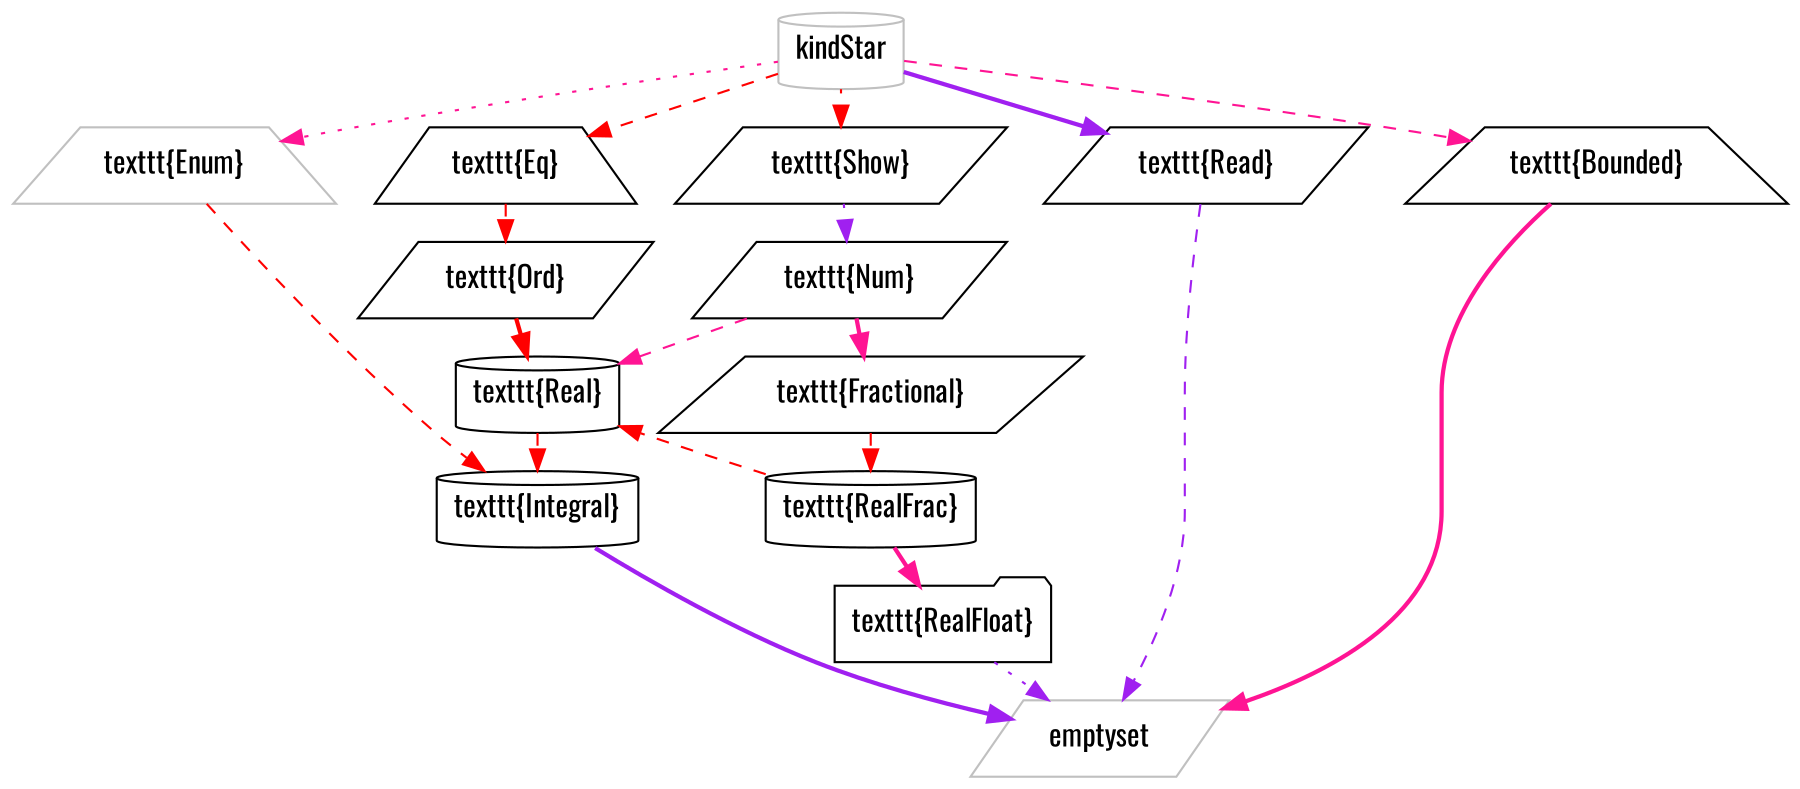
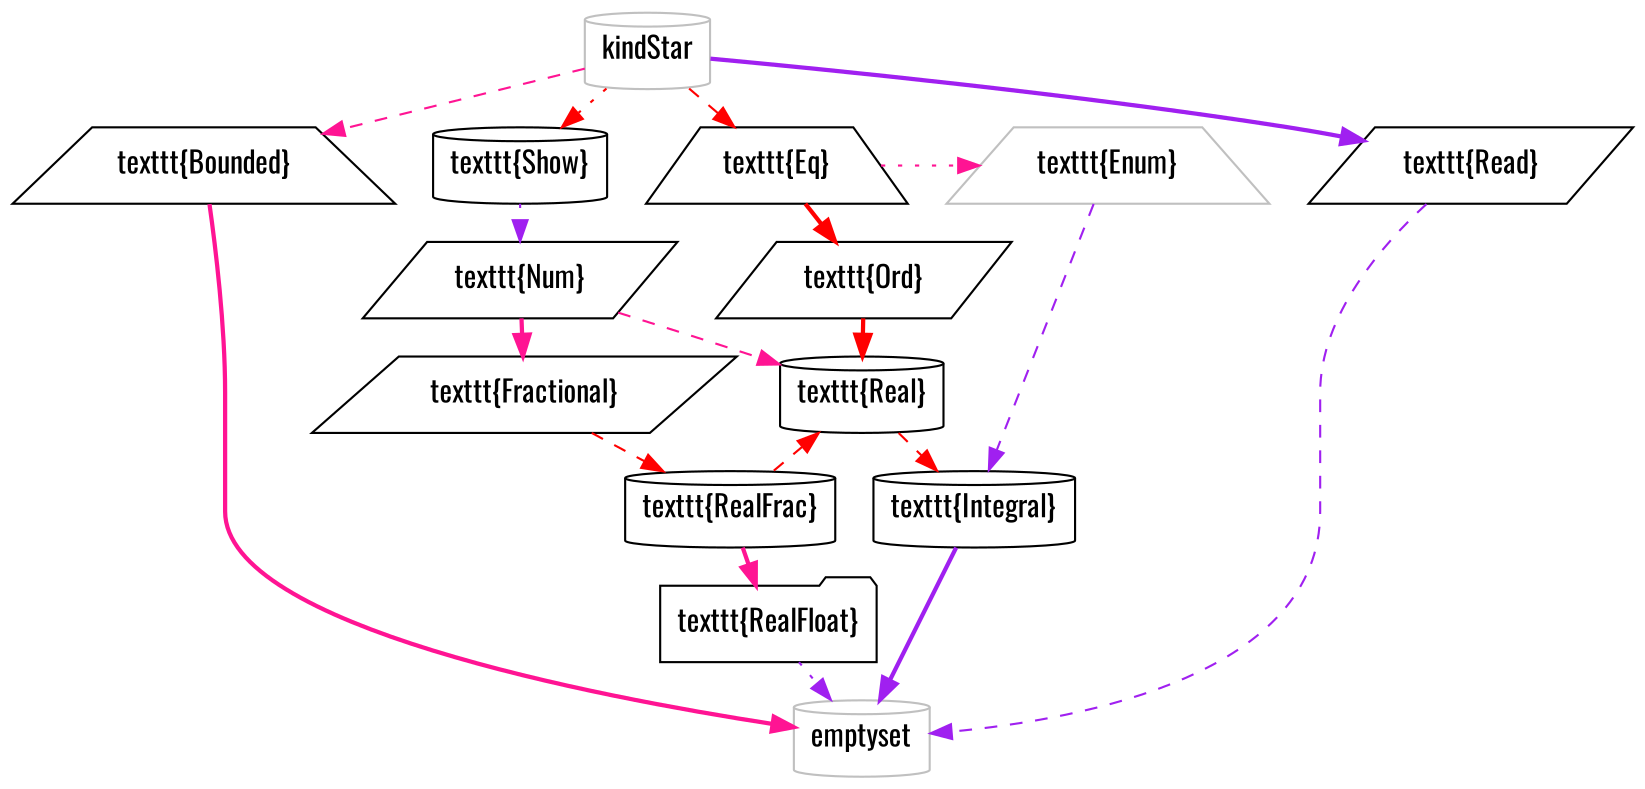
(540, 97) -> (919, 166)
(841, 166) -> (520, 166)
(506, 212) -> (814, 214)
(332, 336) -> (1045, 327)
(1100, 739) -> (862, 739)
